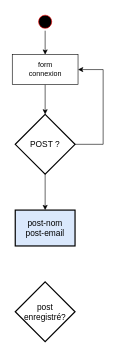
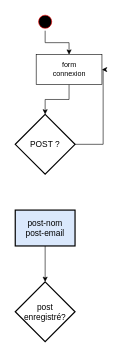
(45, 69) -> (69, 69)
(45, 204) -> none
none -> (45, 276)
